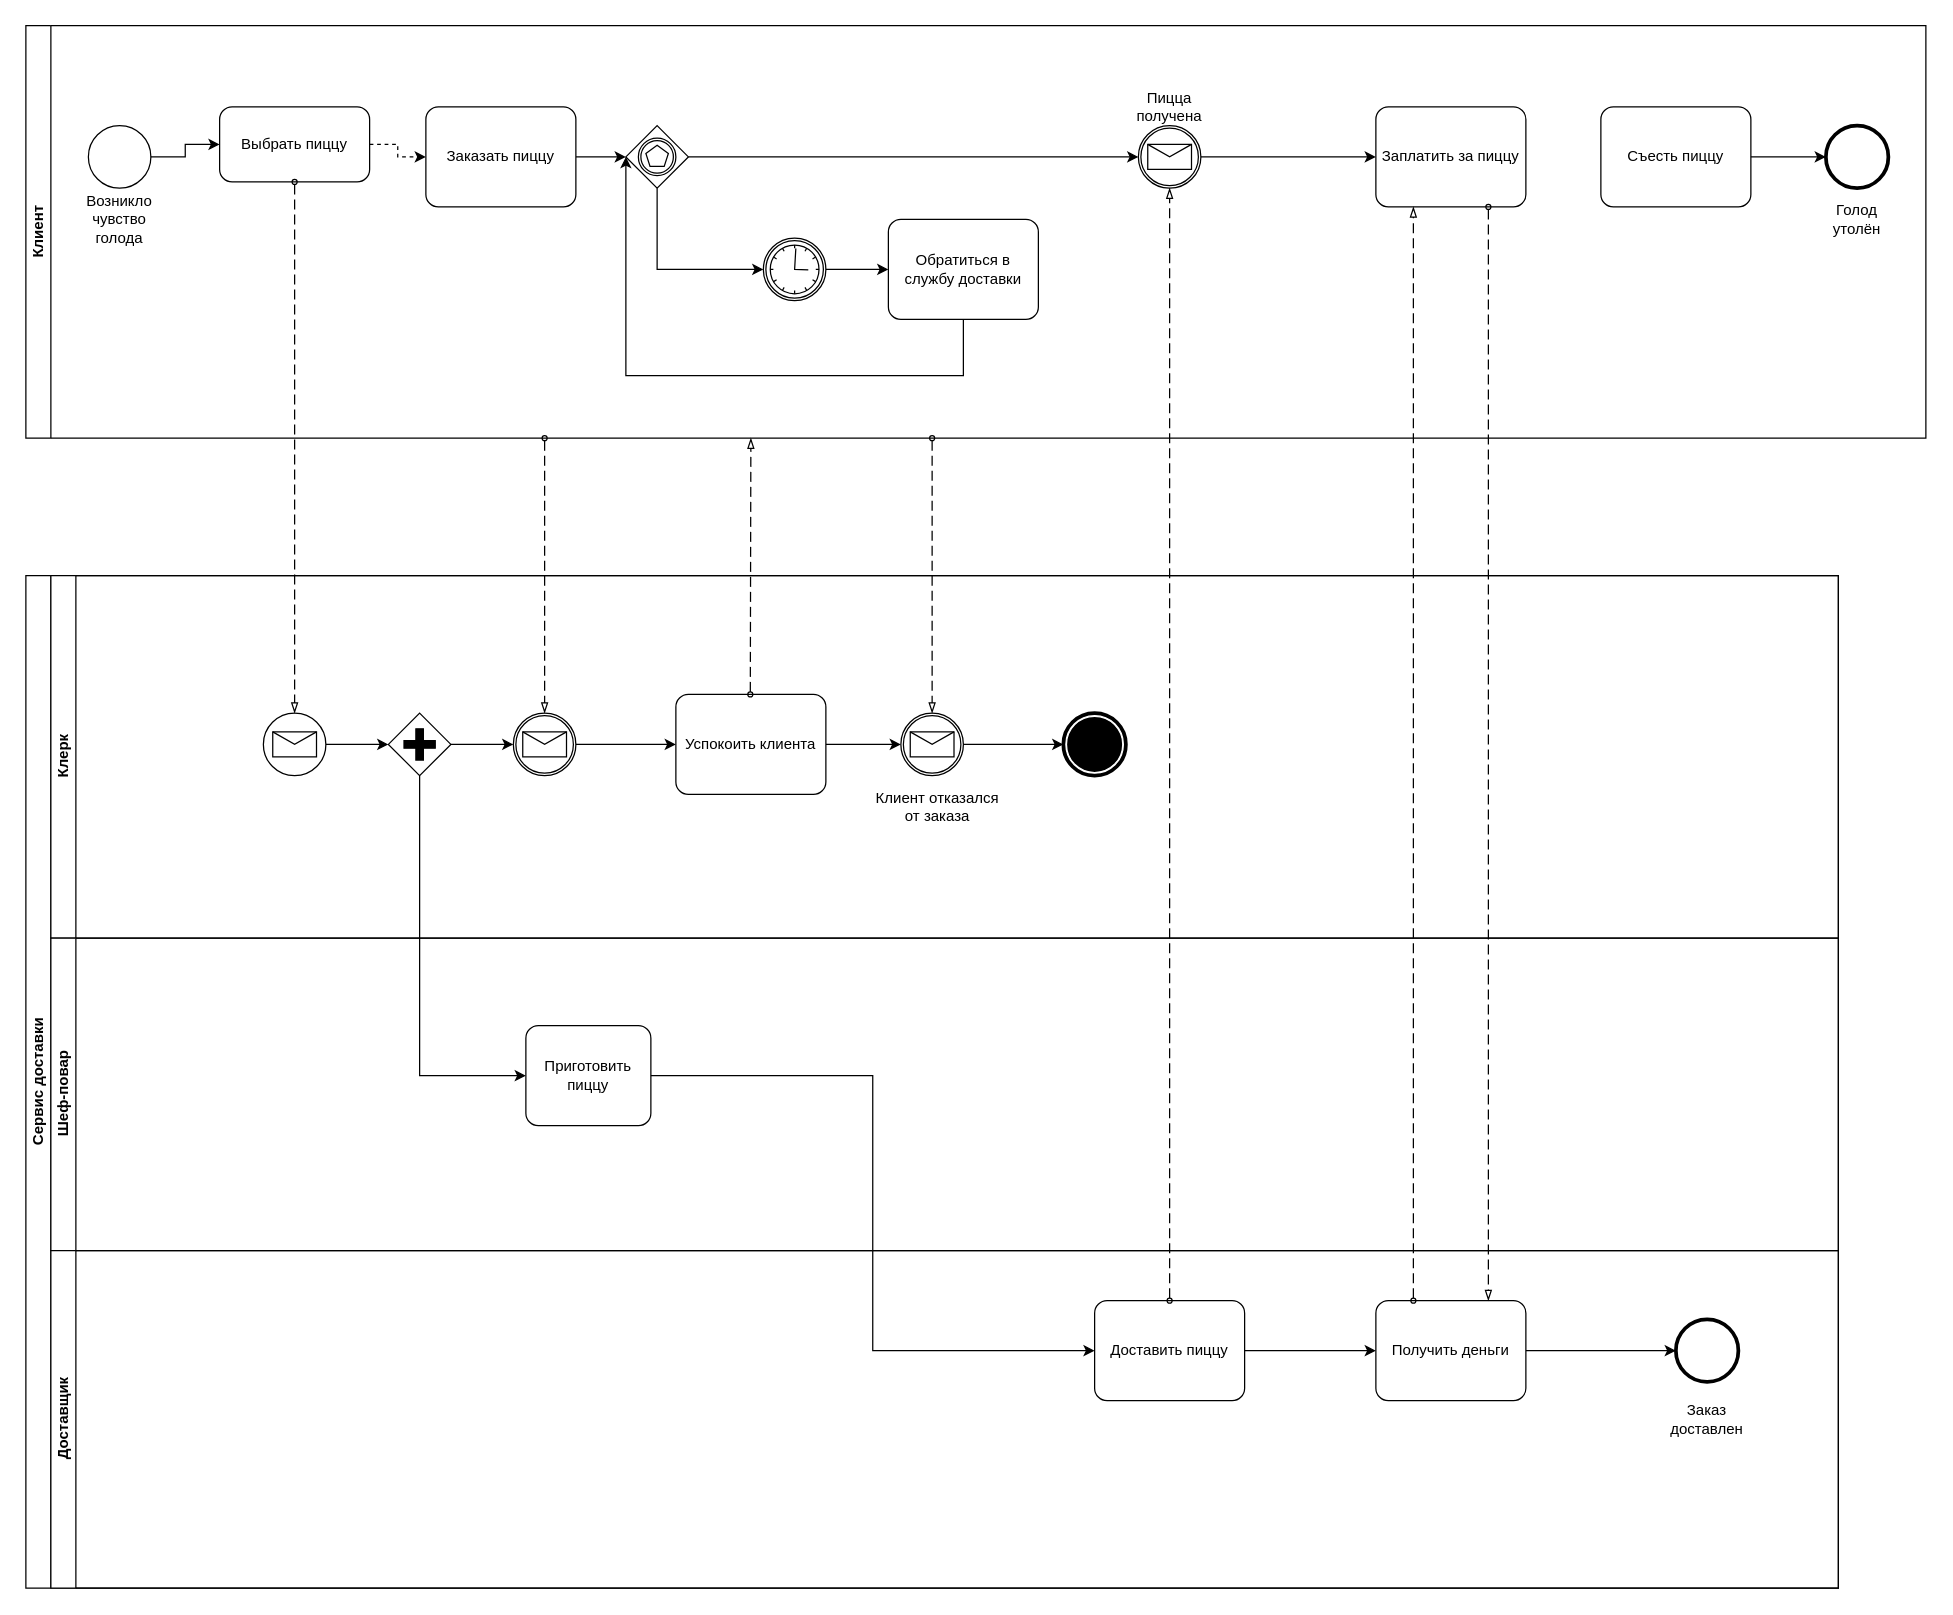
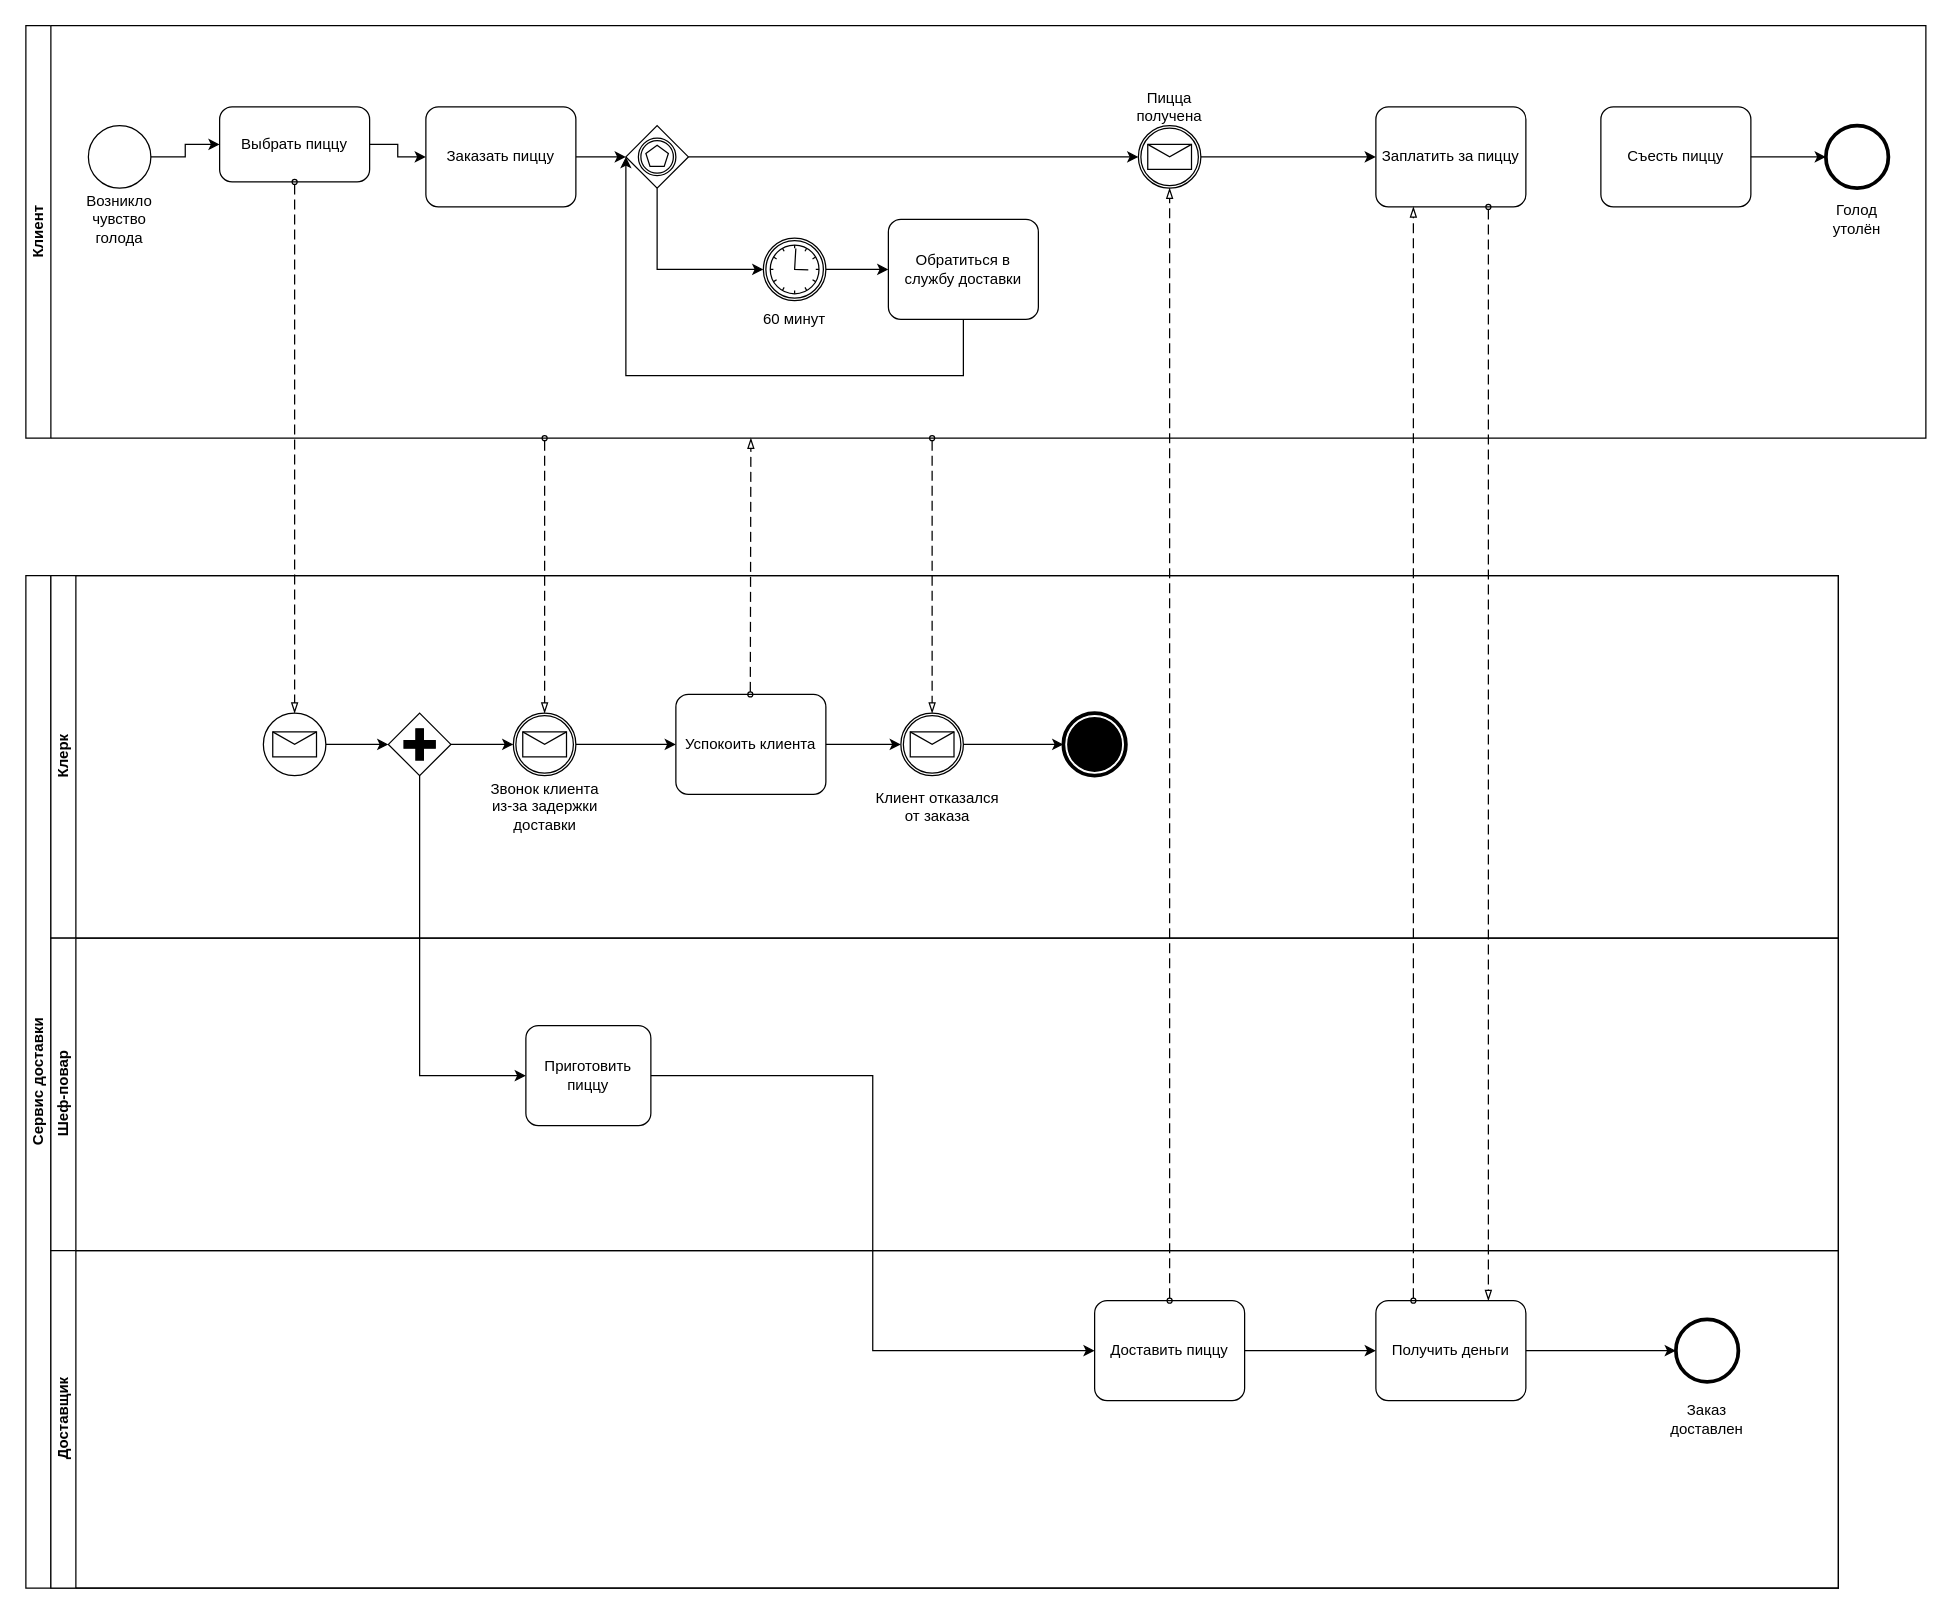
(398, 148) -> (398, 148)
none -> (794, 319)
none -> (544, 807)
